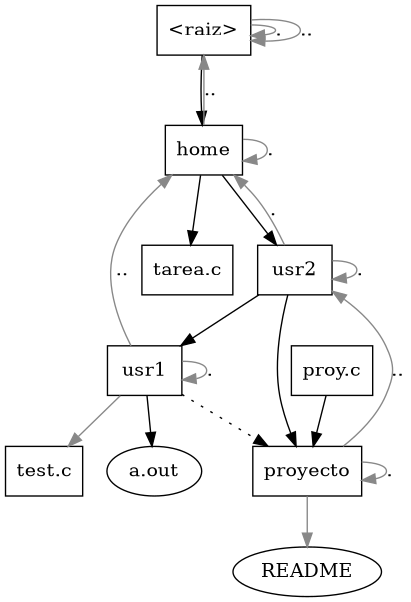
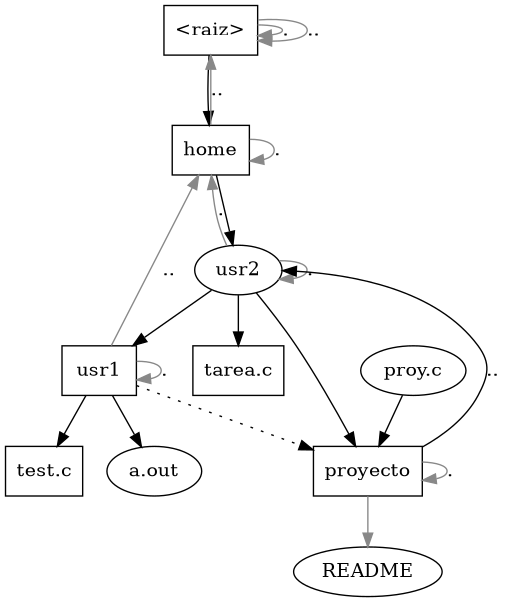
(197, 203) -> (238, 314)
(295, 270) -> (238, 270)
(332, 371) -> (413, 371)
(392, 373) -> (453, 320)
(99, 416) -> (75, 415)
